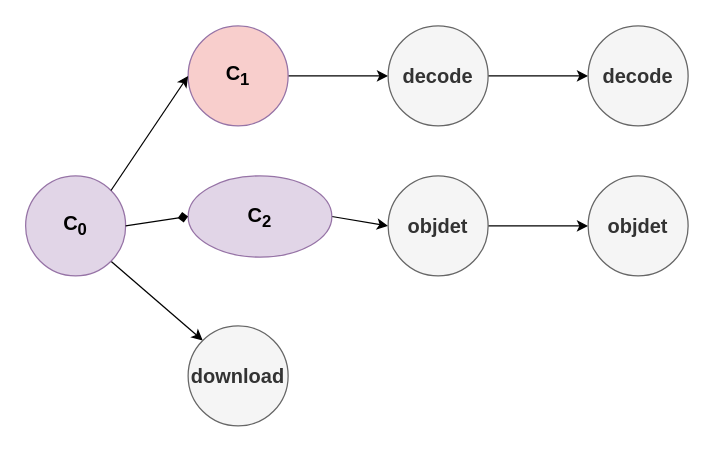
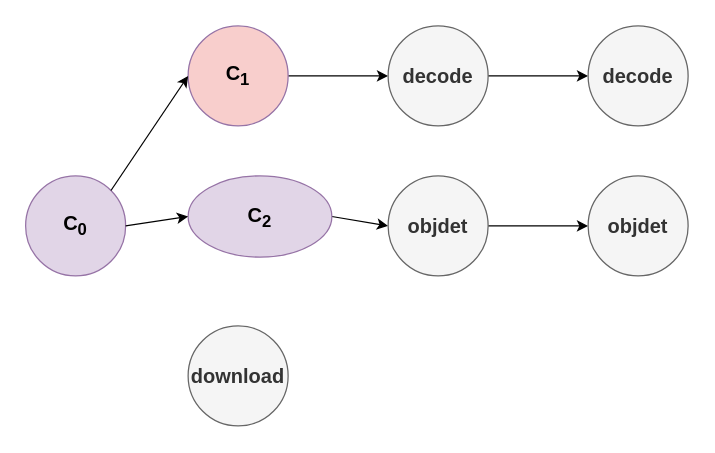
(178, 218) -> (178, 218)
(153, 298) -> none
